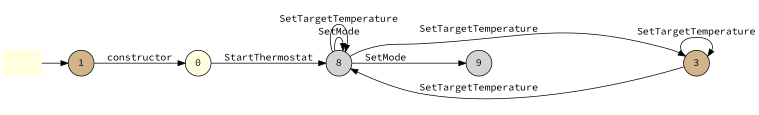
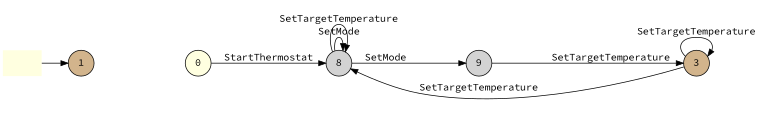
(514, 36) -> (584, 63)
(136, 63) -> none
